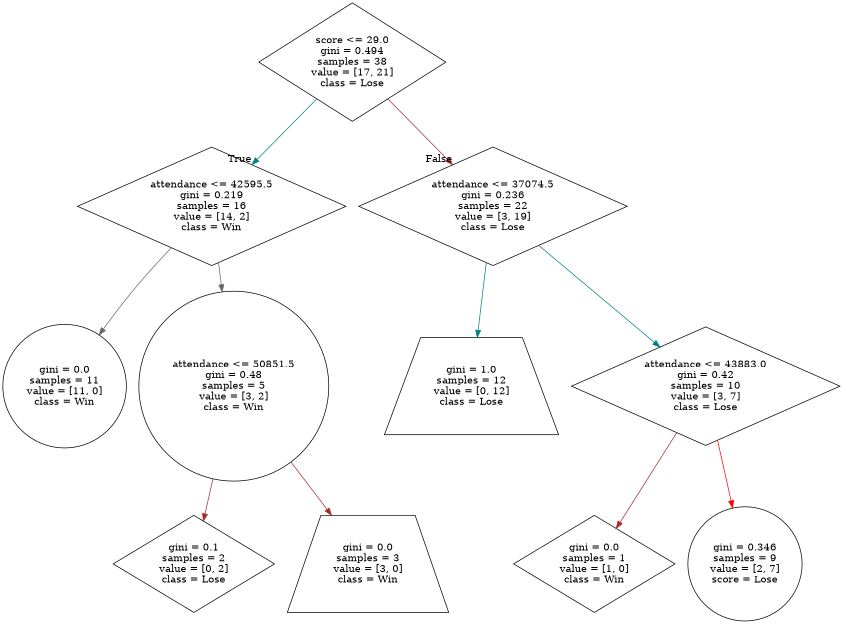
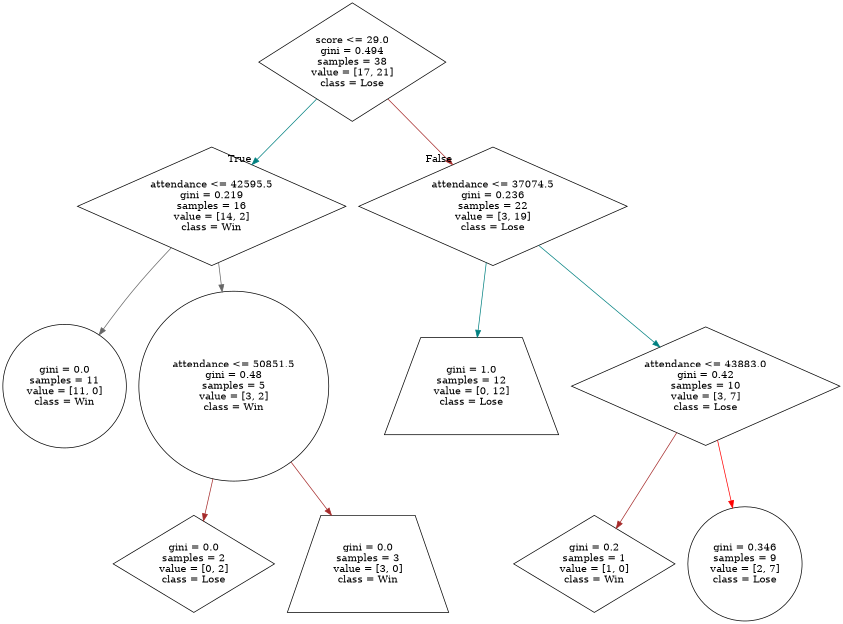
(194, 564) -> (194, 564)
(594, 564) -> (594, 564)
(745, 564) -> (745, 564)
